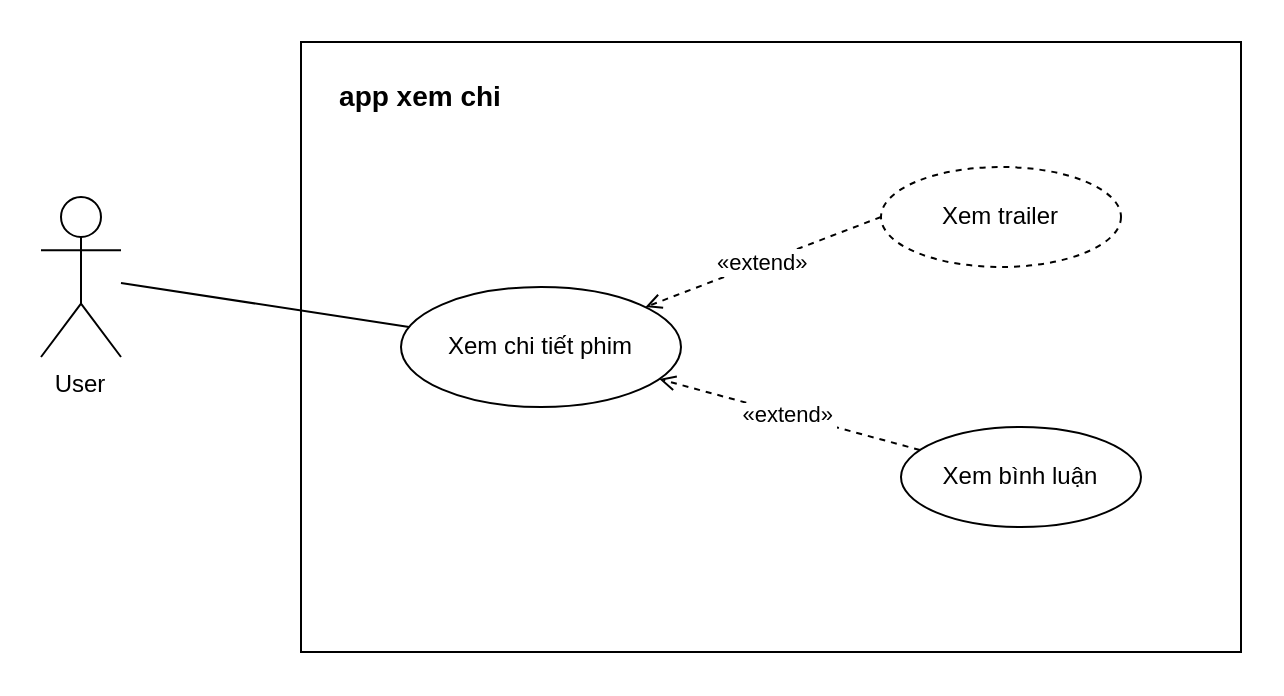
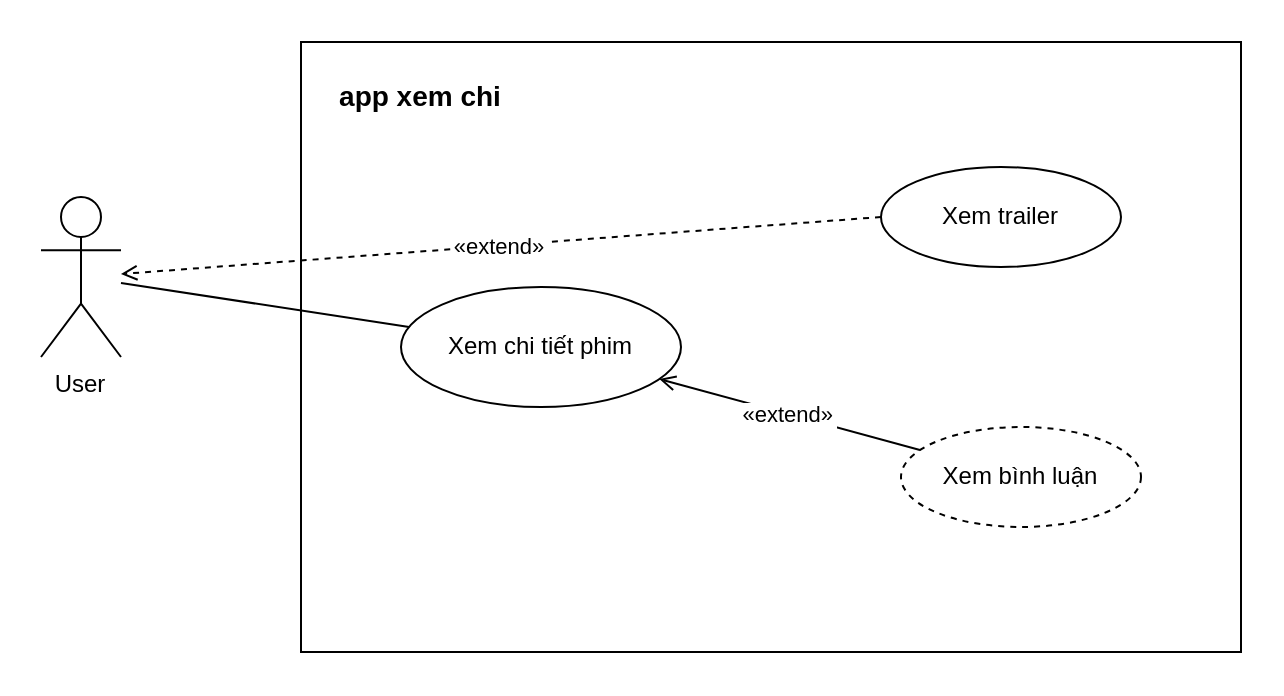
(1001, 217) -> (1001, 217)
(836, 234) -> (335, 258)
(707, 392) -> (707, 392)
(1021, 477) -> (1021, 477)
